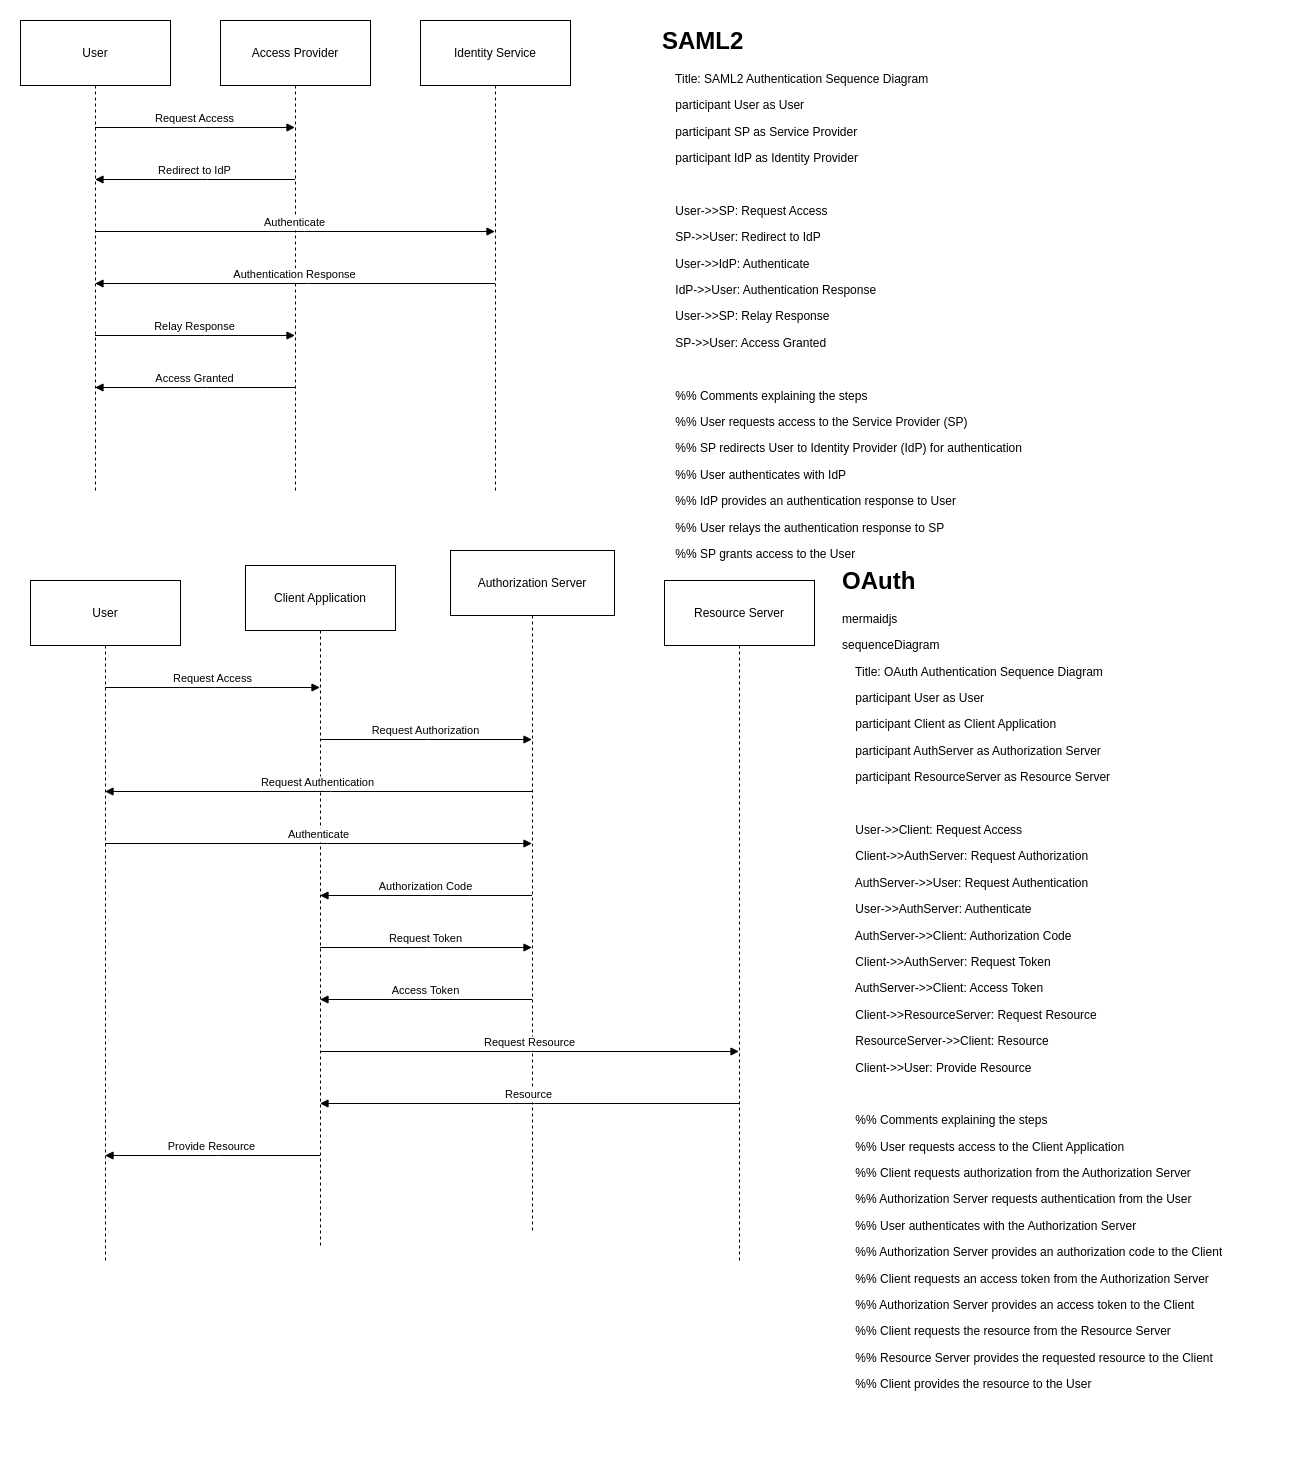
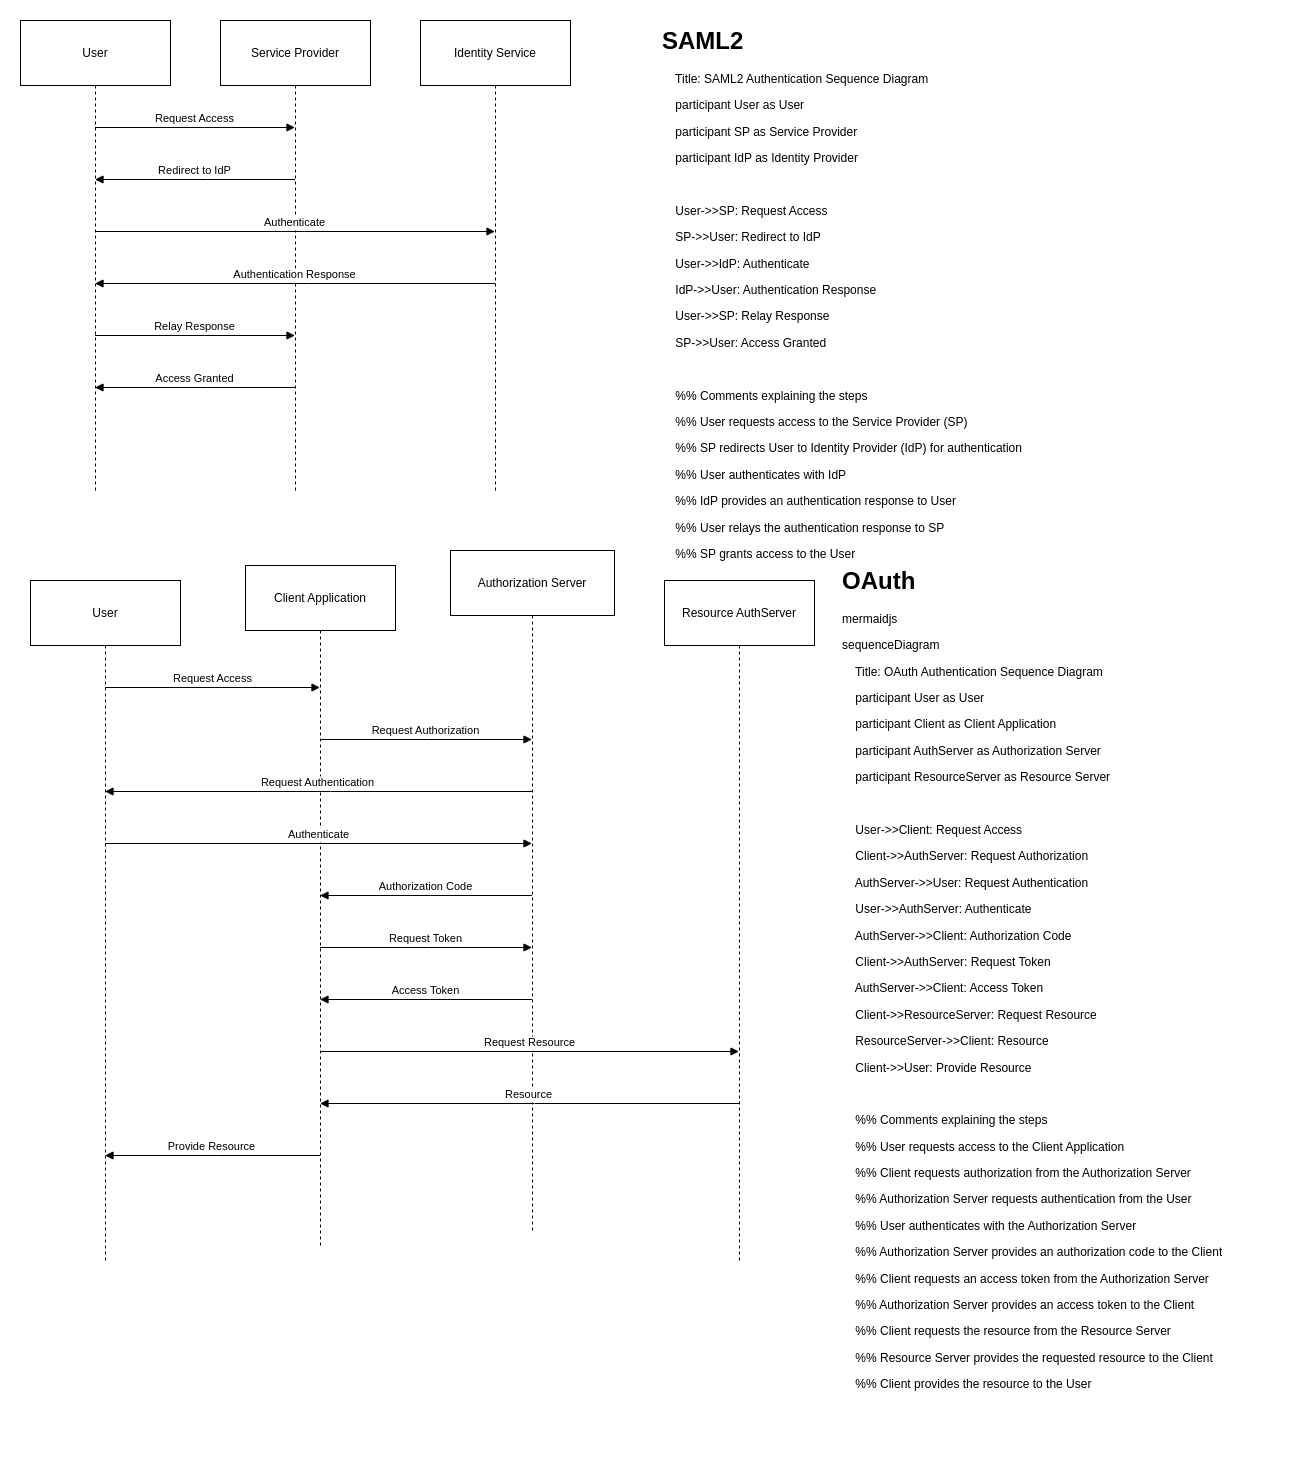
(296, 54) -> (296, 54)
(740, 614) -> (740, 614)
